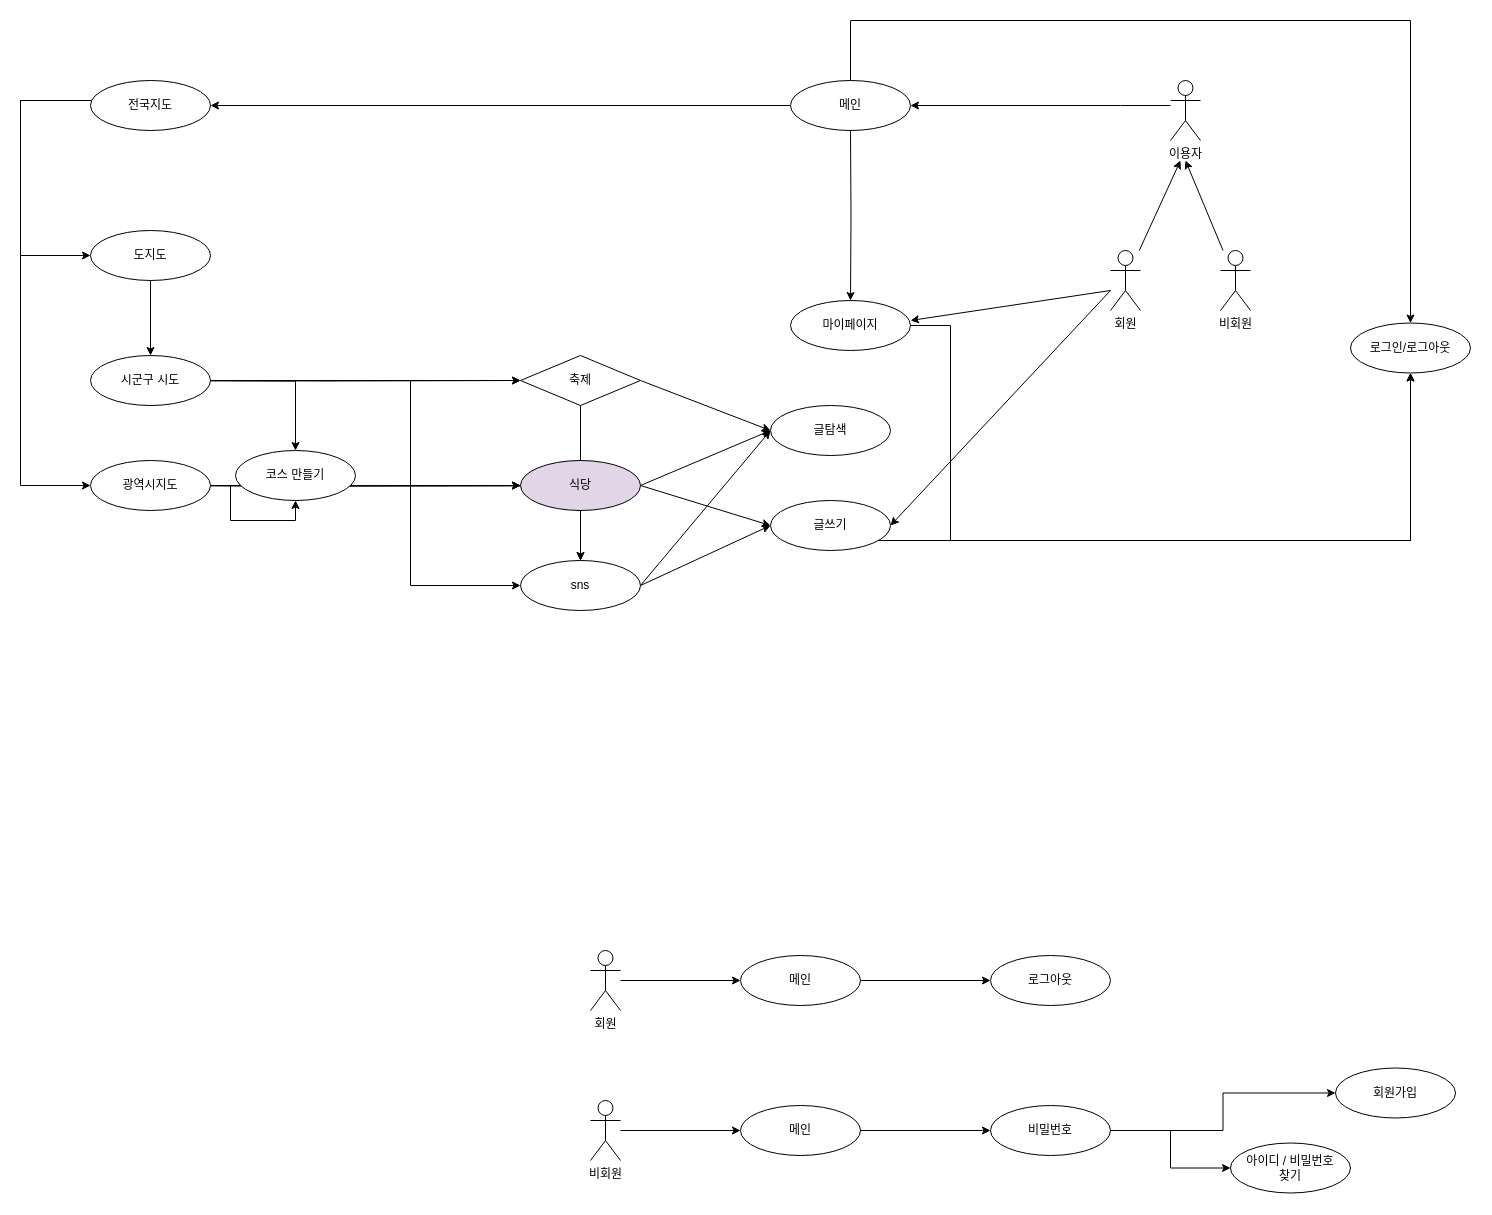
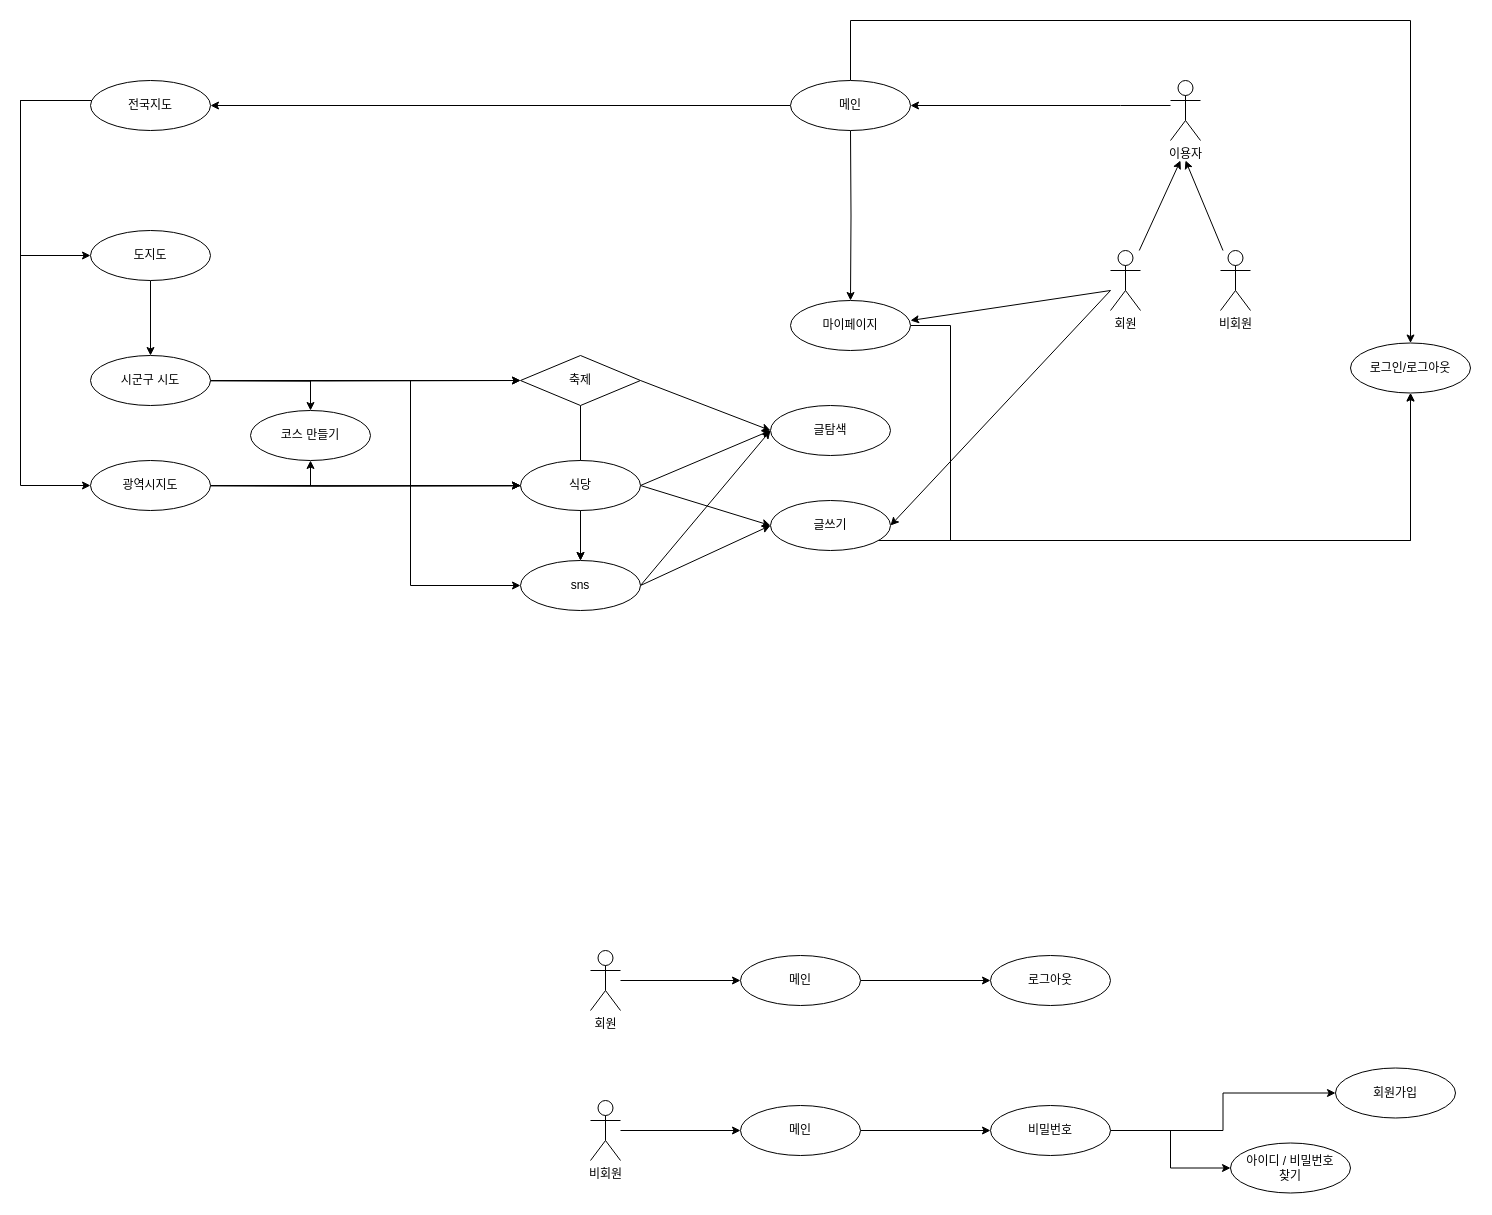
(1411, 348) -> (1411, 368)
(296, 476) -> (311, 436)
(581, 486) -> (581, 486)
